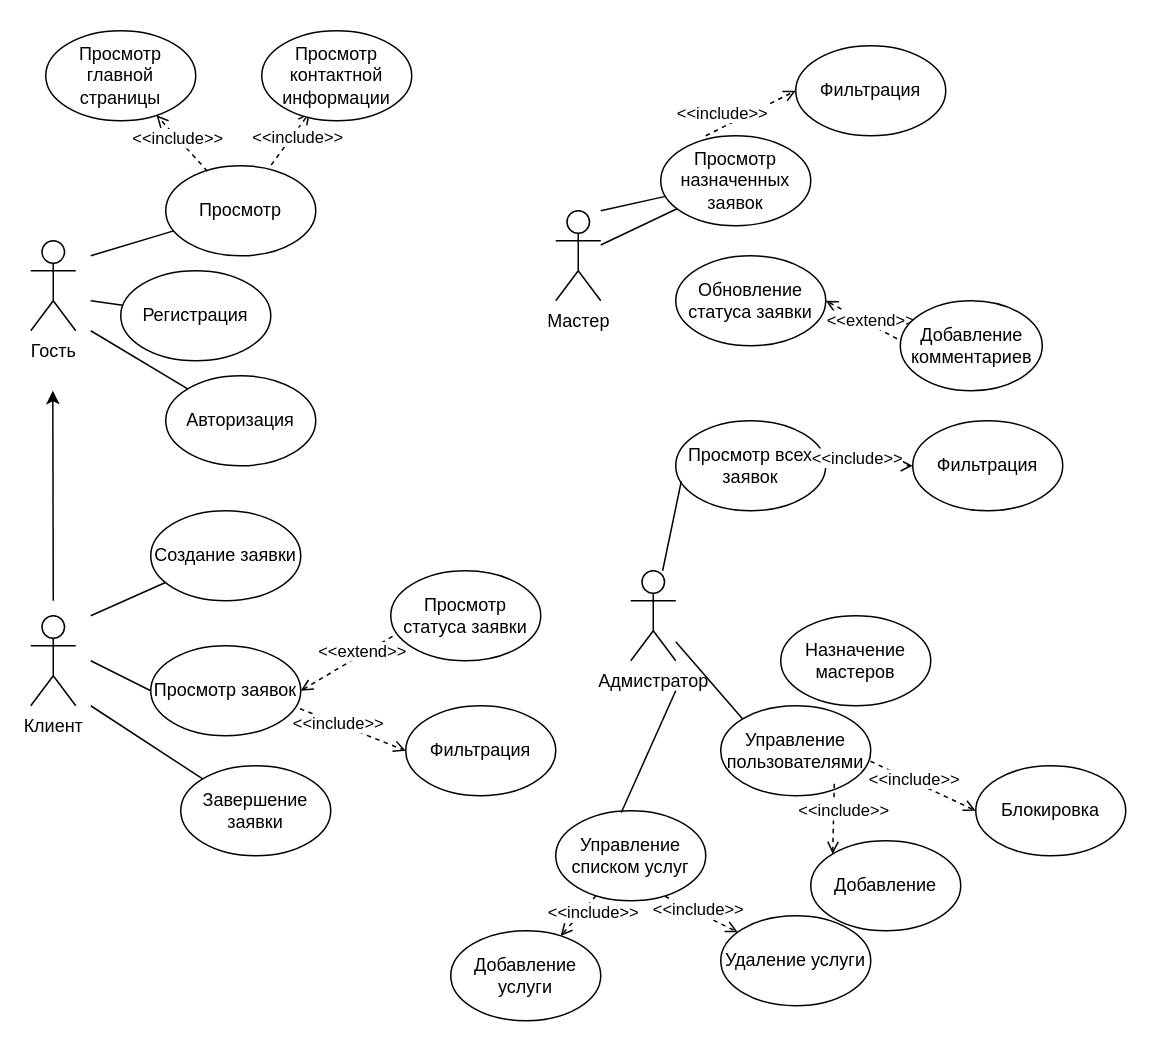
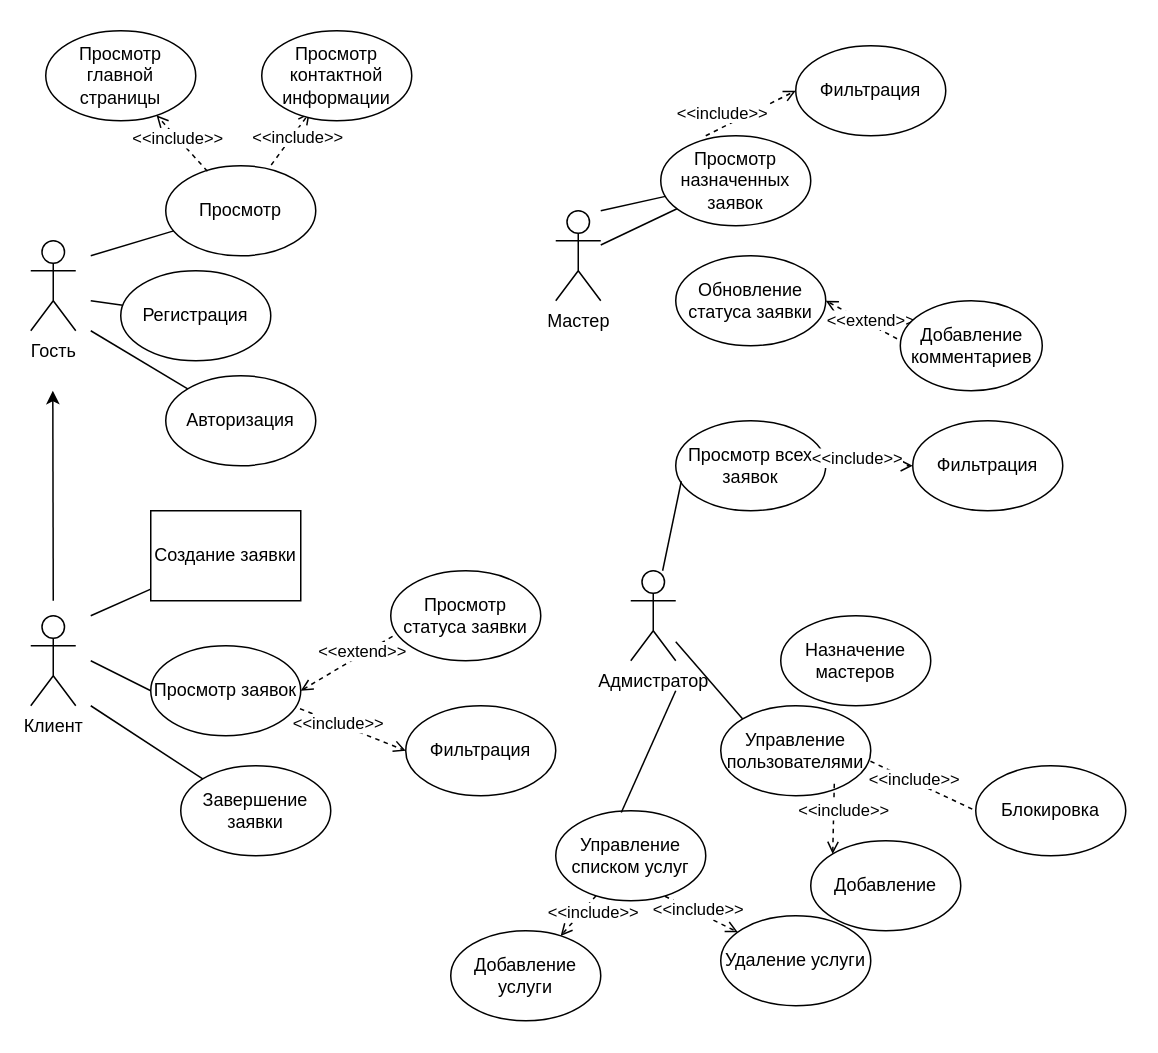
(226, 556) -> (226, 556)
(970, 808) -> (971, 809)
